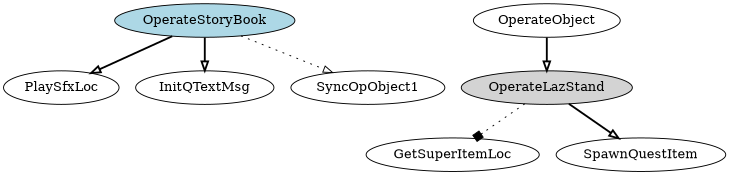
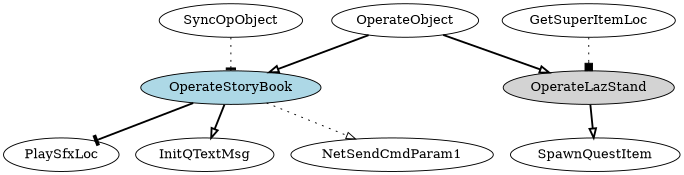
none -> (231, 21)
none -> (323, 52)
(136, 53) -> (146, 121)
(368, 88) -> (392, 155)
(504, 118) -> (589, 49)
